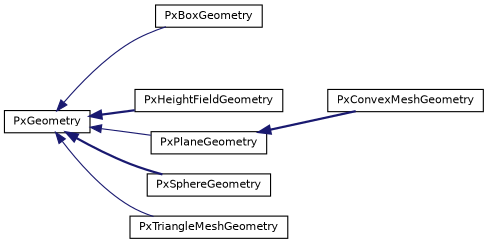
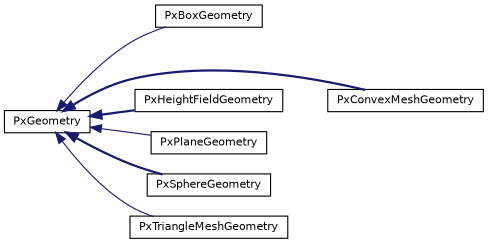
(313, 120) -> (217, 71)
